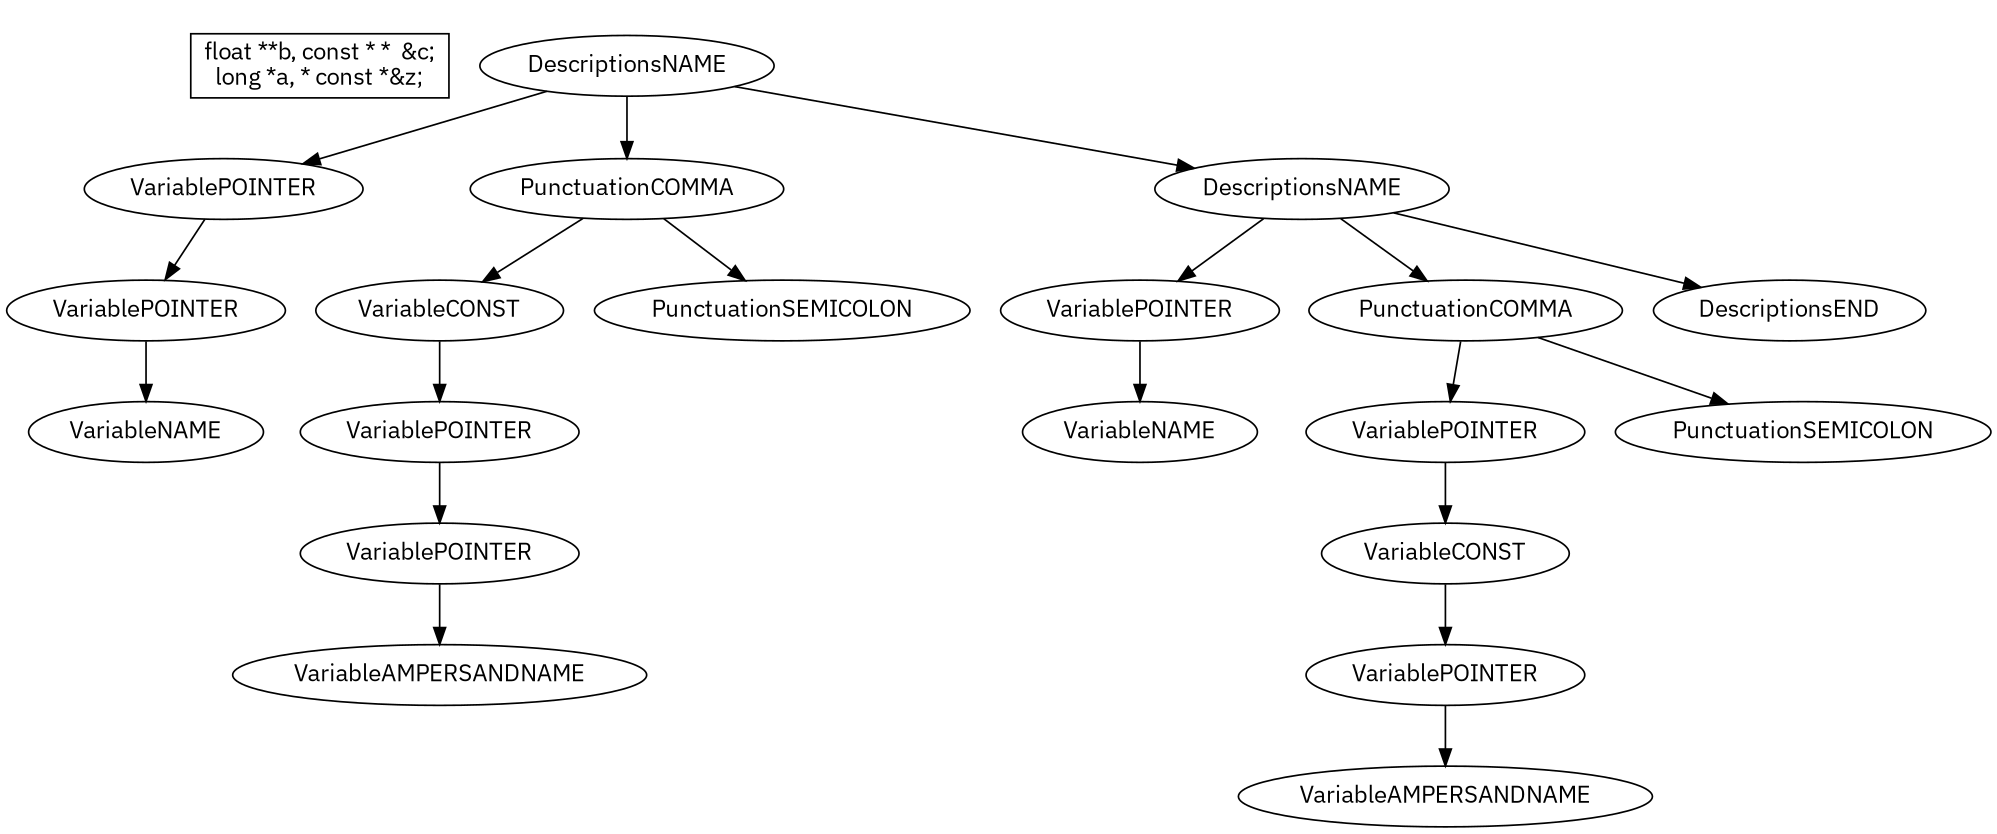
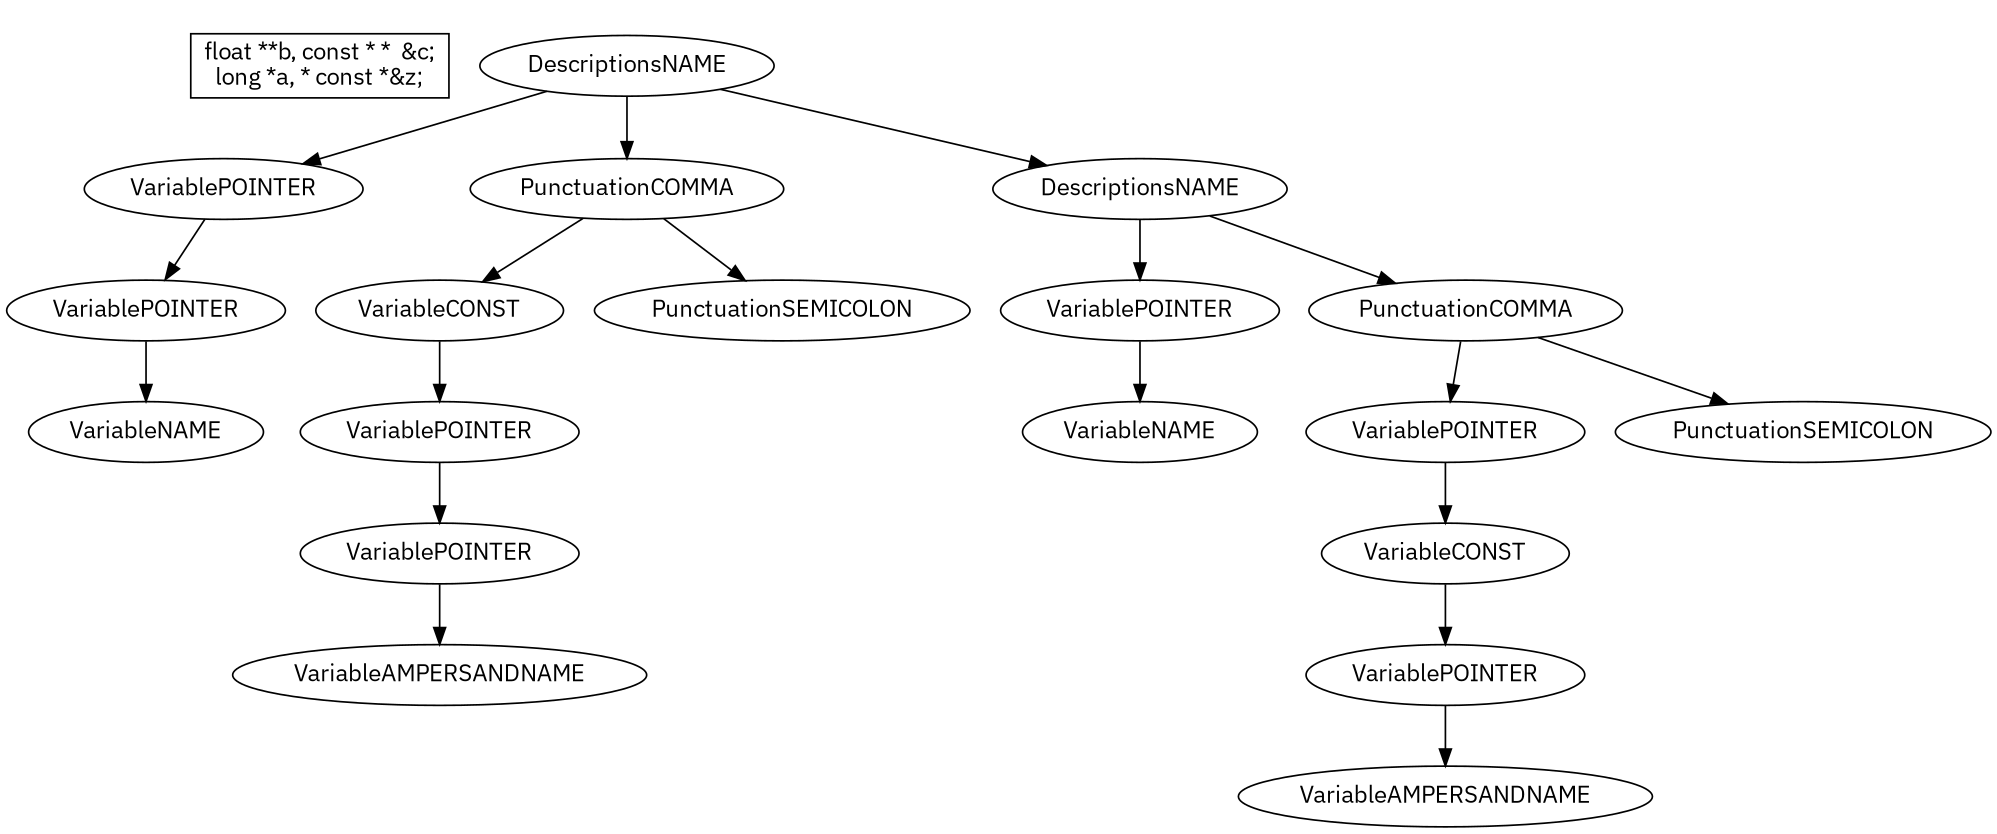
(1790, 310) -> none
